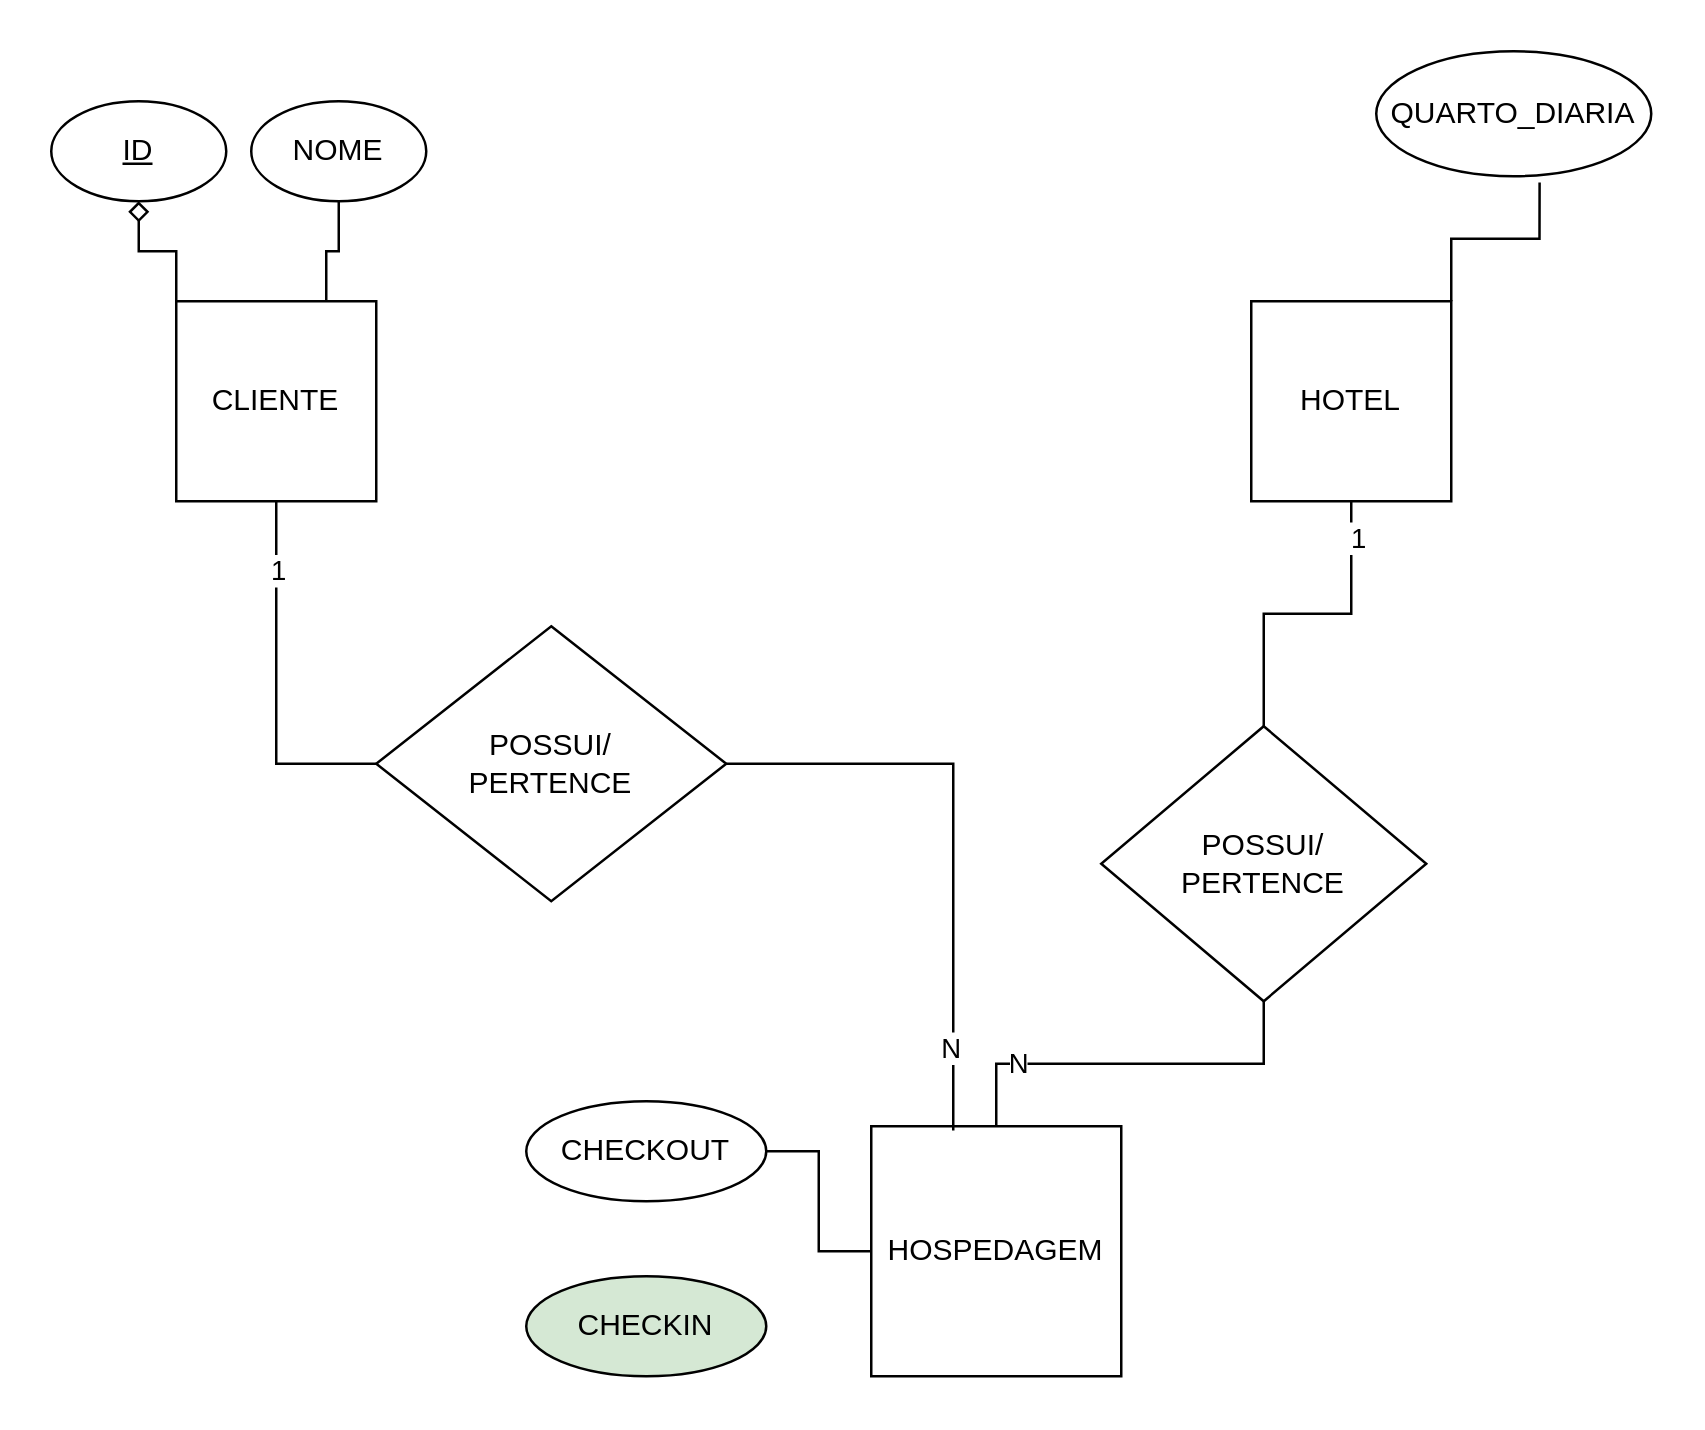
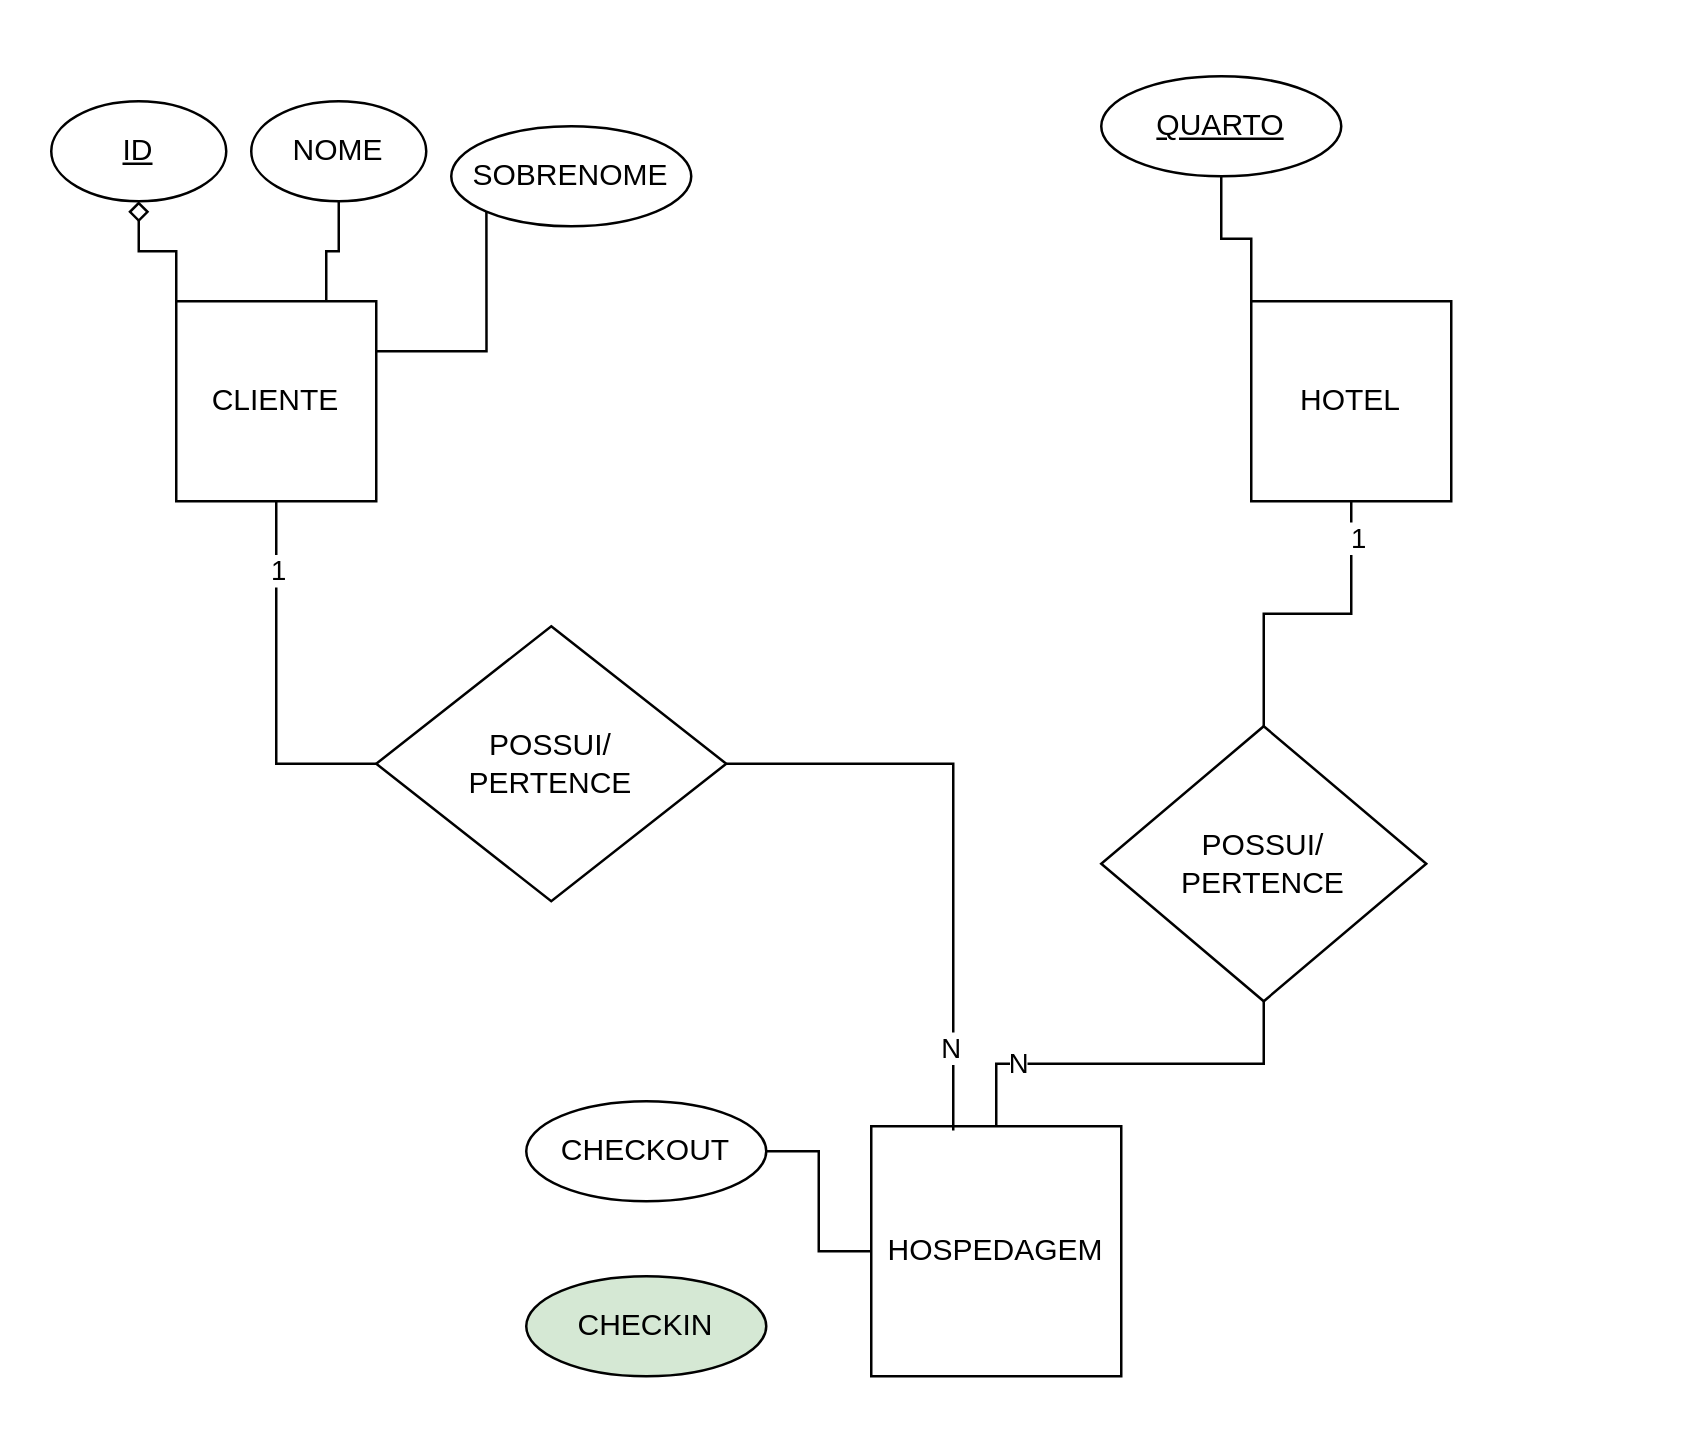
(1514, 114) -> none
none -> (1221, 126)
none -> (571, 176)
none -> (1236, 239)
(1492, 239) -> none
none -> (486, 337)
